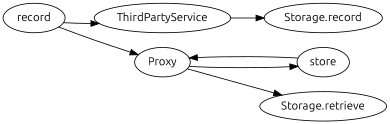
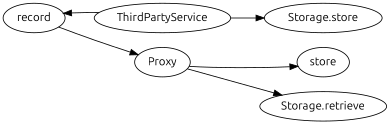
(323, 18) -> (323, 18)
(77, 23) -> (85, 13)
(248, 57) -> none
